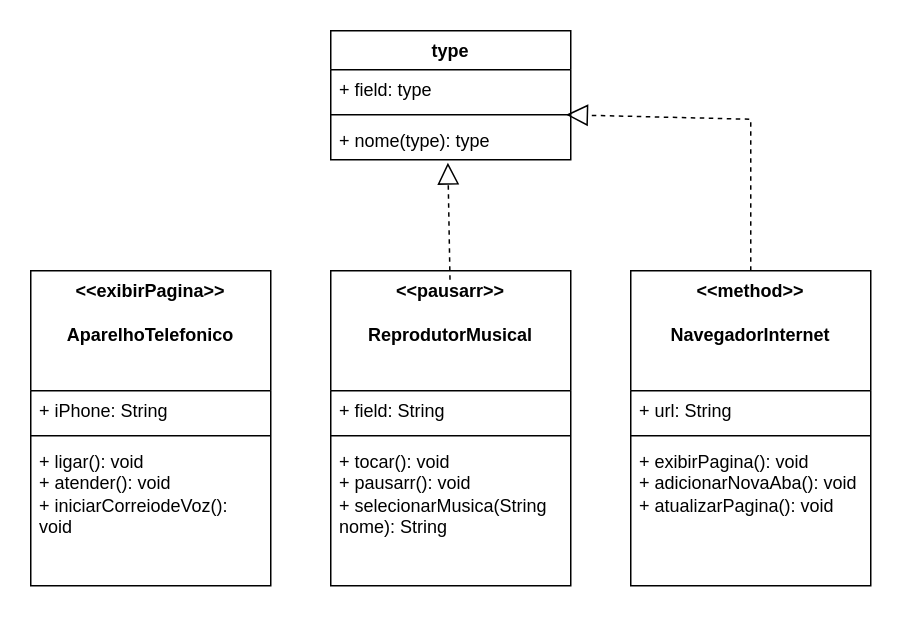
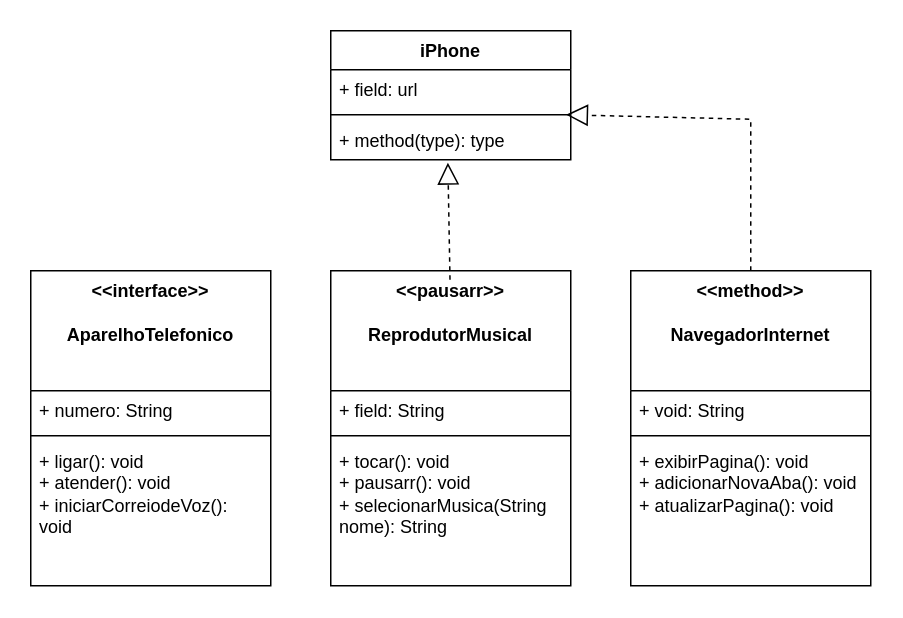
(451, 52) -> (451, 52)
(394, 91) -> (386, 91)
(423, 142) -> (434, 142)
(151, 303) -> (151, 303)
(109, 412) -> (111, 412)
(694, 412) -> (699, 412)
